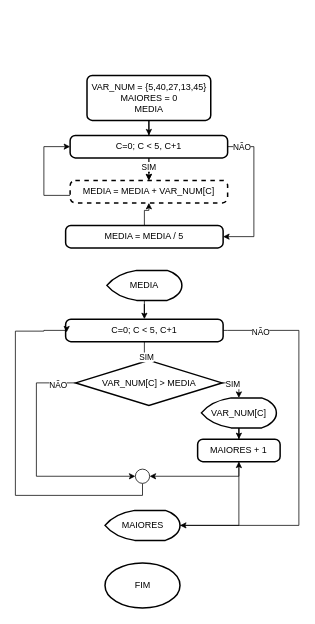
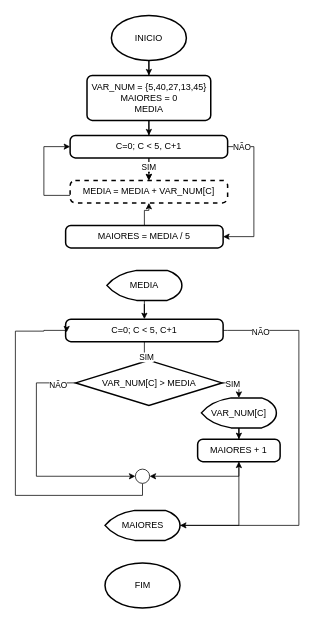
none -> (149, 38)
none -> (149, 70)
(144, 237) -> (144, 237)
